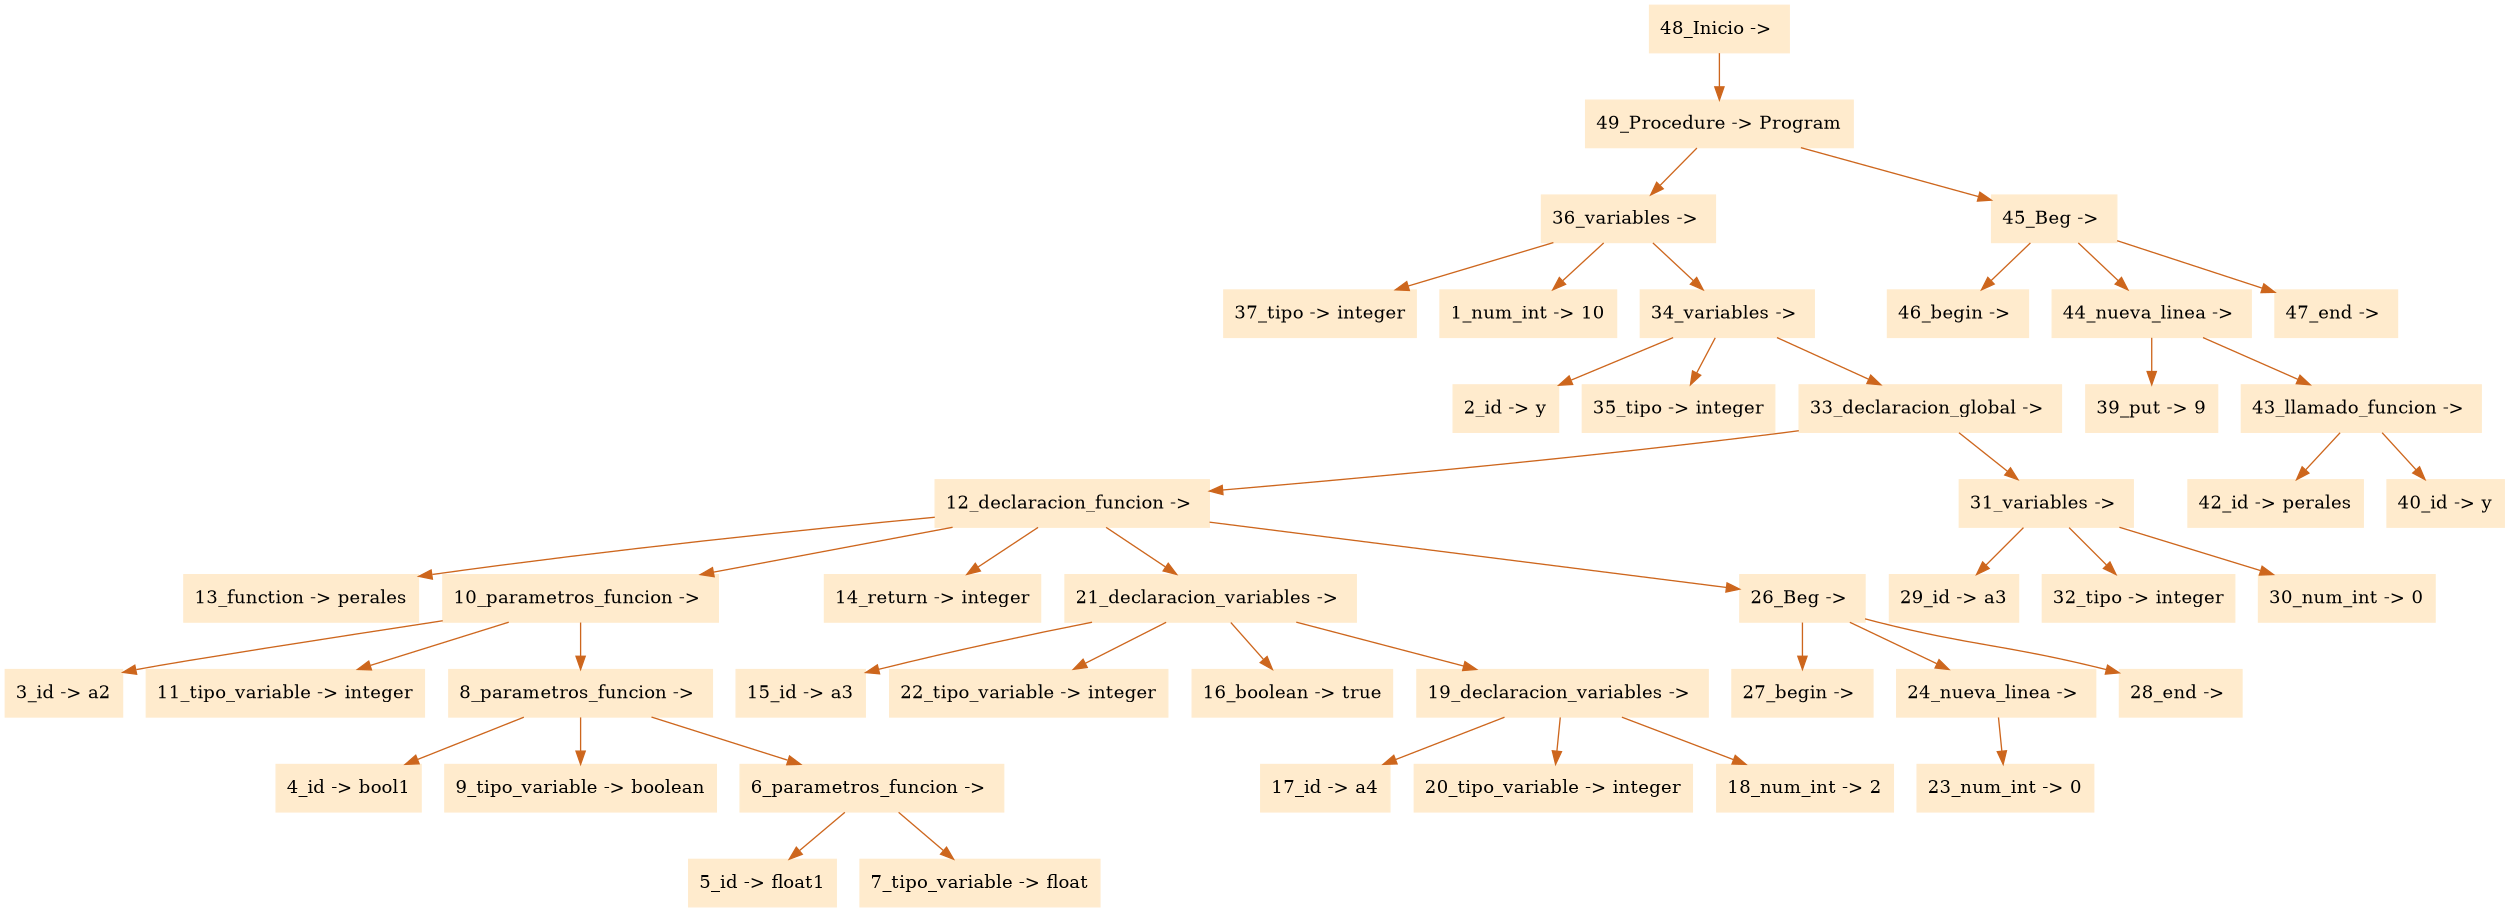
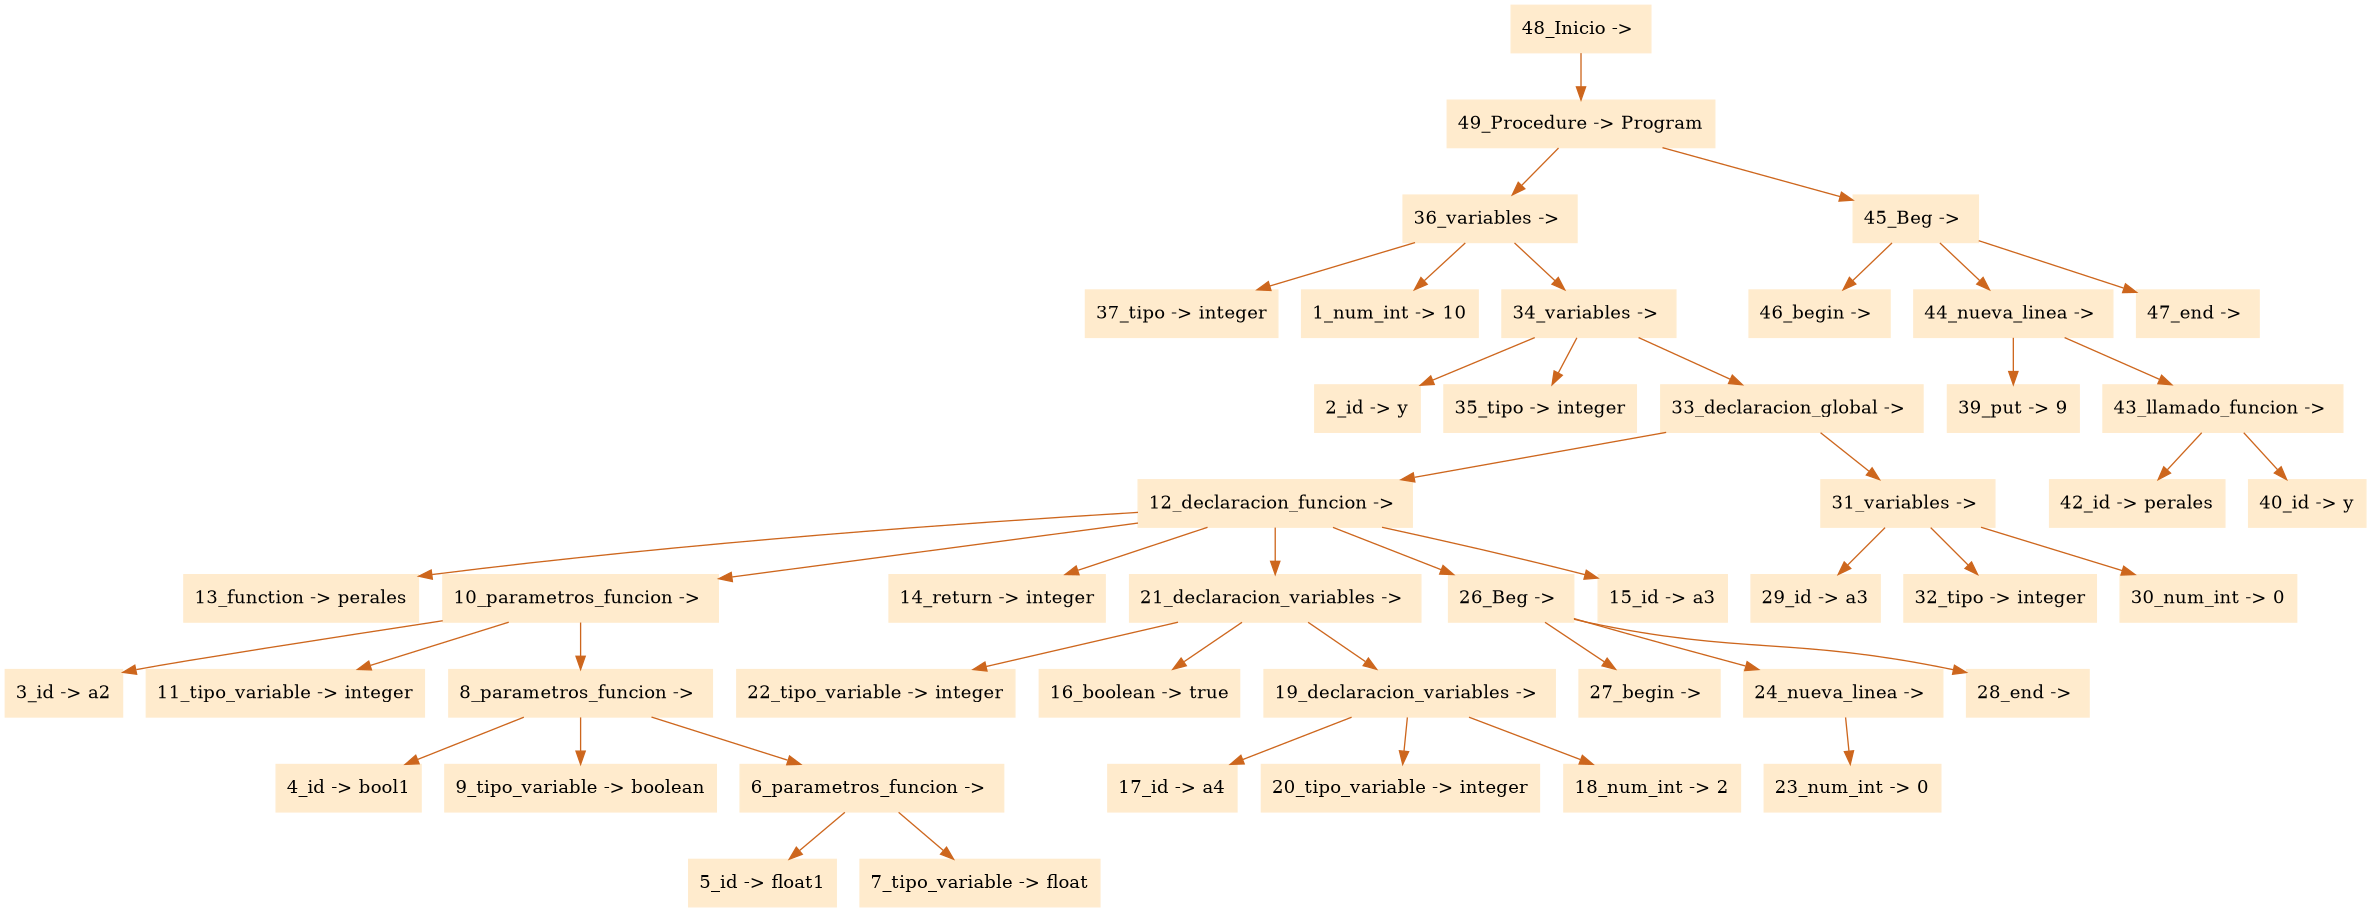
(985, 645) -> (1484, 550)
